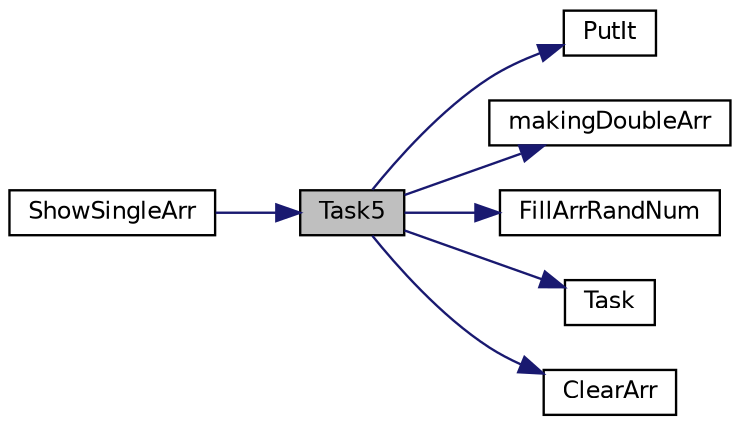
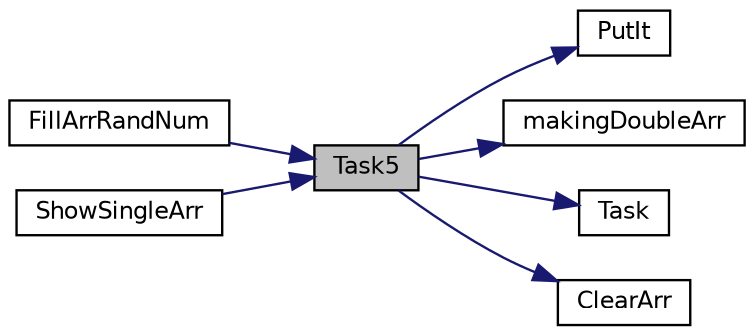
(440, 213) -> (260, 149)
